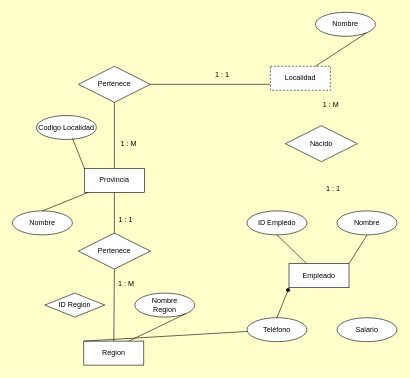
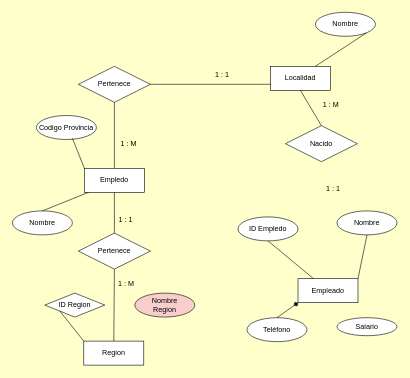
(300, 78) -> (300, 78)
none -> (311, 108)
(66, 128) -> (66, 128)
(114, 180) -> (114, 180)
(277, 223) -> (268, 229)
(319, 276) -> (328, 291)
(165, 305) -> (165, 305)
(156, 328) -> none
(367, 330) -> (367, 327)
(165, 336) -> (72, 326)
